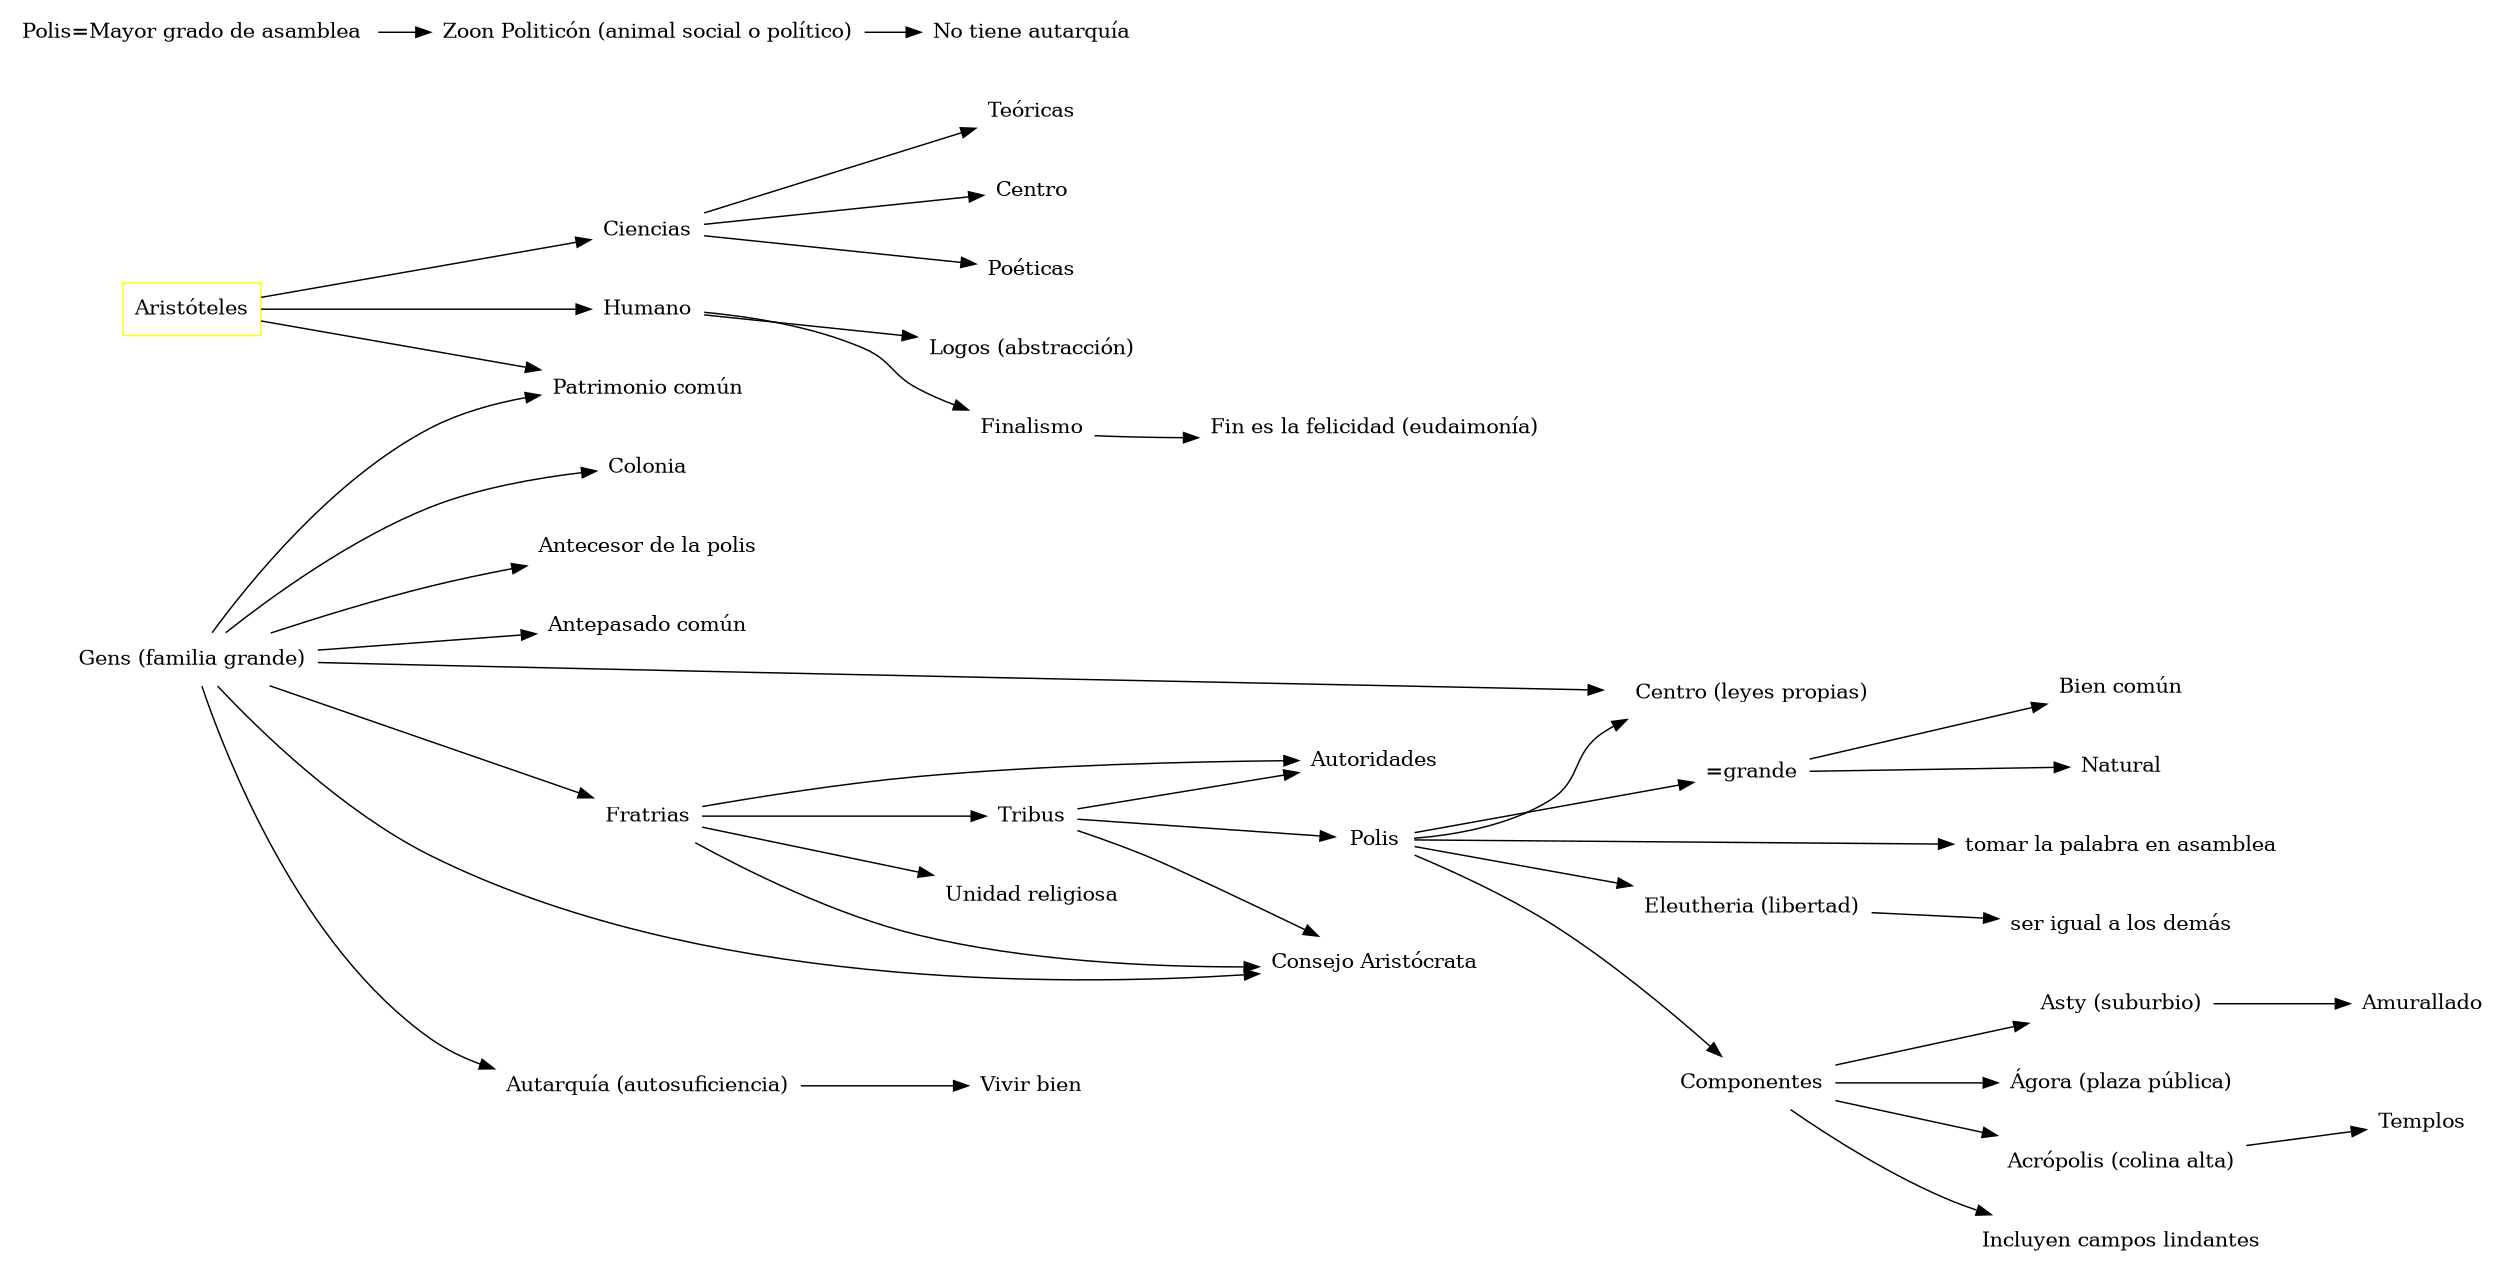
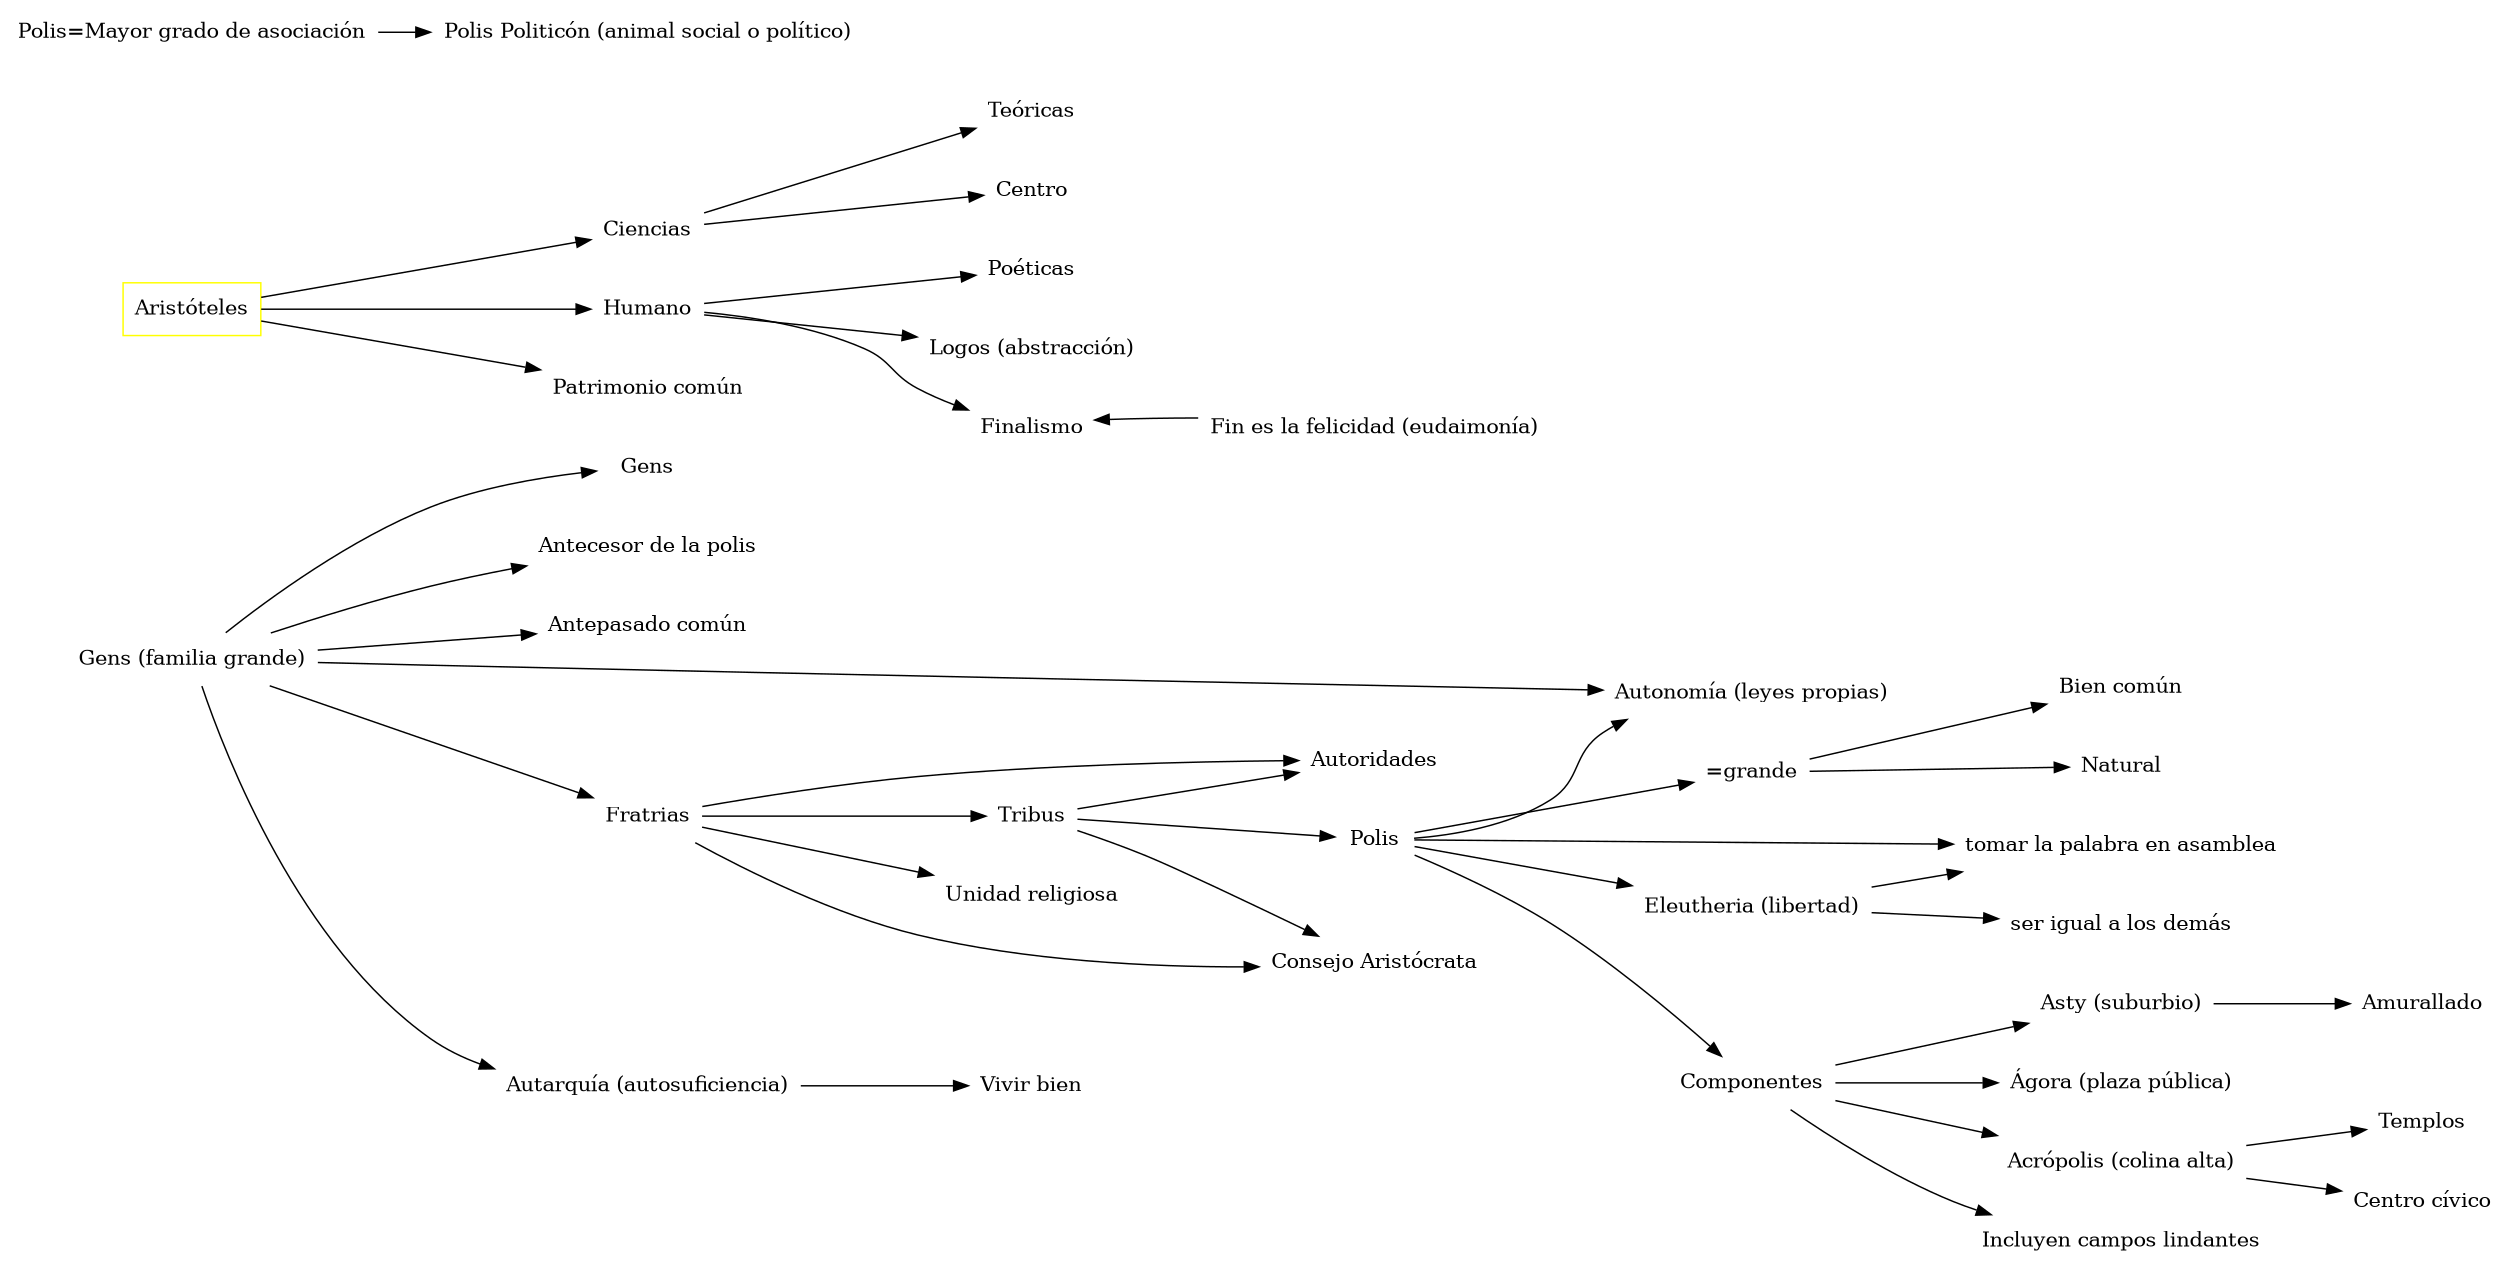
(192, 32) -> (192, 32)
(648, 32) -> (648, 32)
(1032, 32) -> none
(833, 249) -> (833, 290)
(1139, 437) -> (1154, 418)
(648, 467) -> (648, 467)
(348, 485) -> none
(1752, 693) -> (1752, 693)
none -> (1909, 881)
(695, 942) -> none
none -> (2422, 1202)
